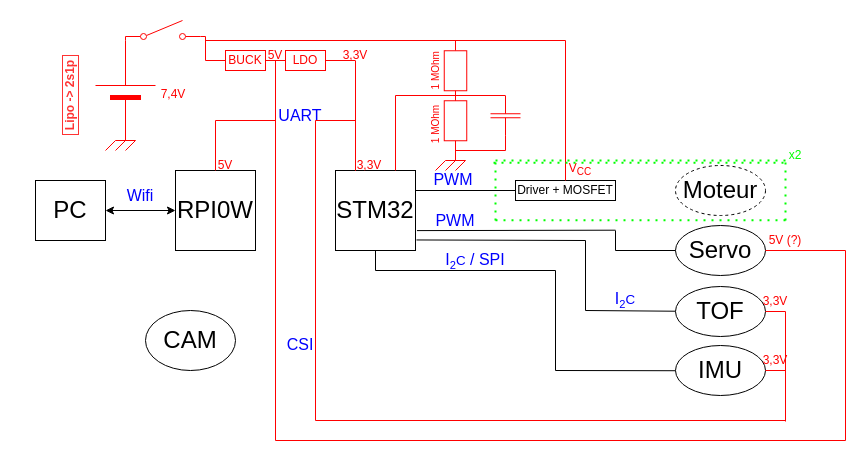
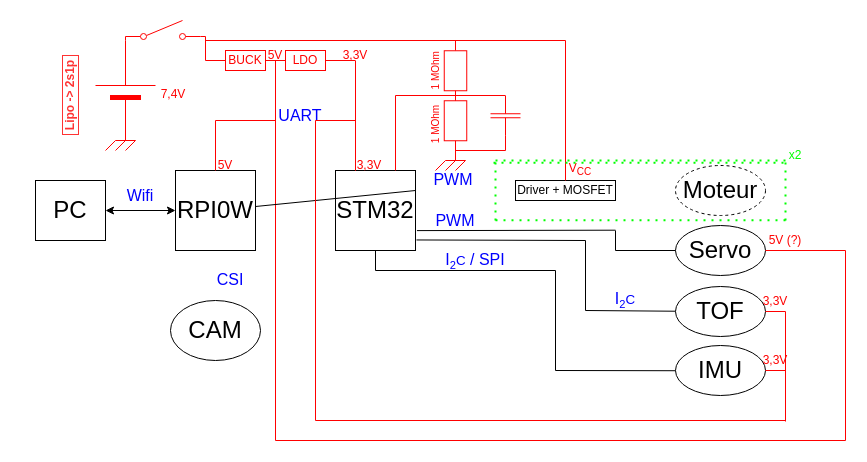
(466, 191) -> (336, 199)
(191, 341) -> (216, 331)
(301, 345) -> (231, 280)
